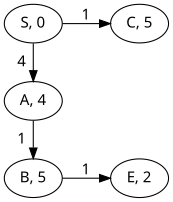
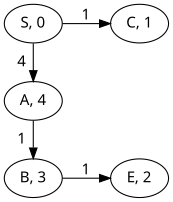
(140, 24) -> (140, 24)
(33, 178) -> (33, 178)
